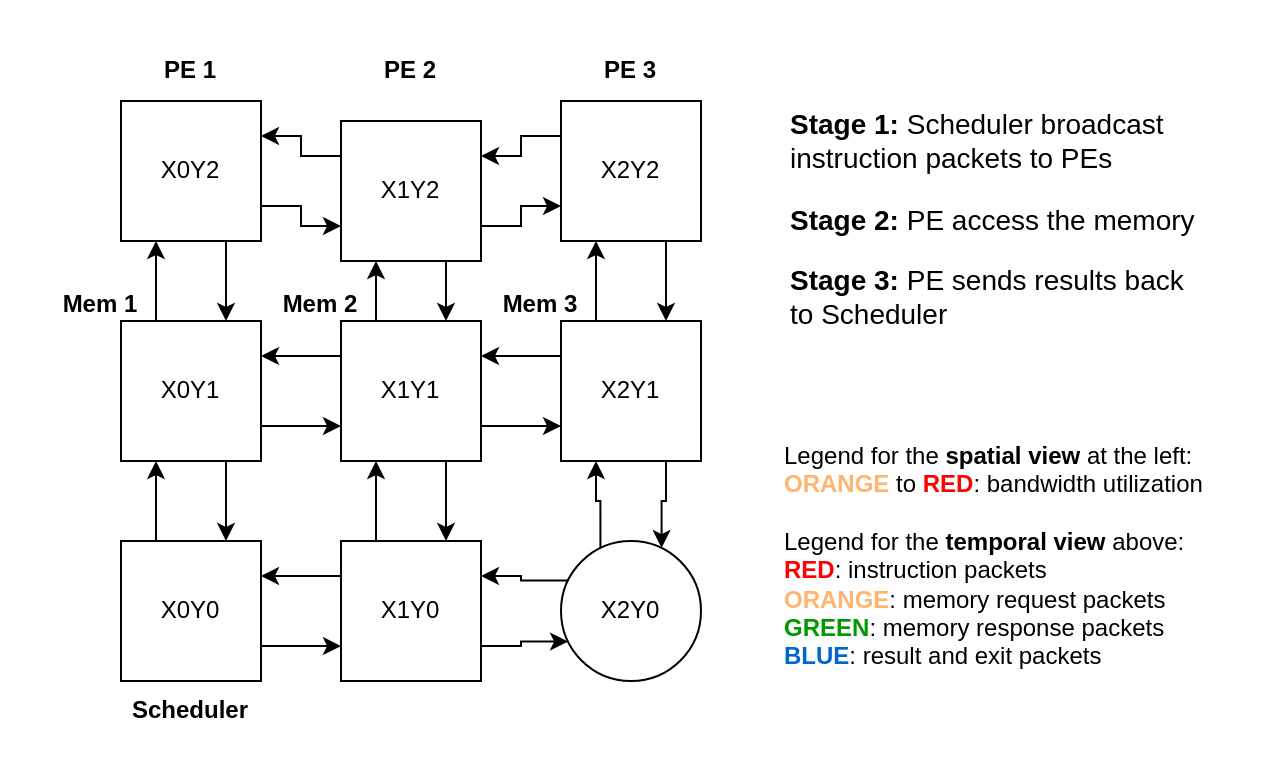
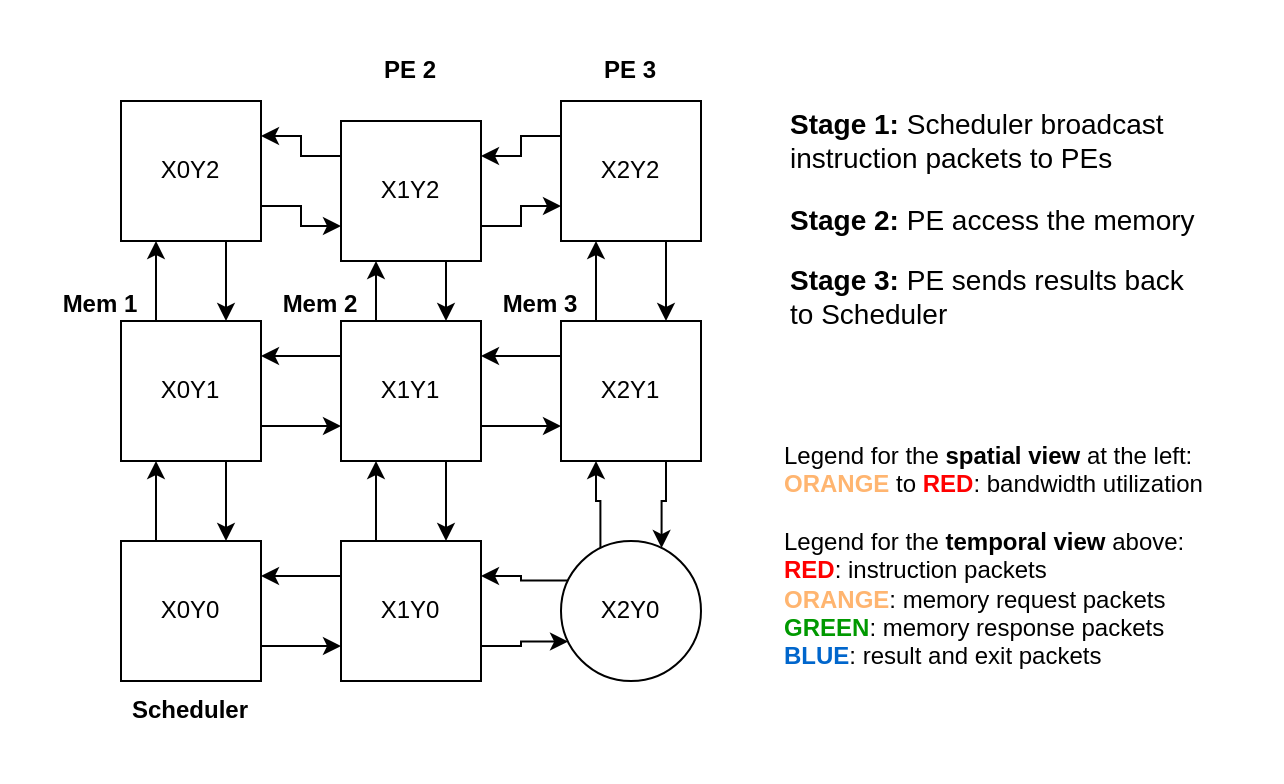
(191, 71) -> none
